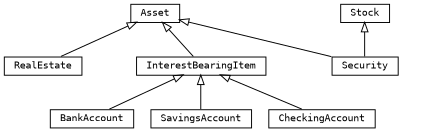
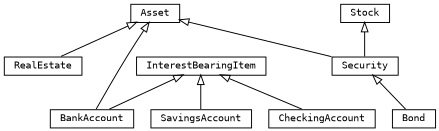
(181, 43) -> (119, 69)
none -> (414, 118)
